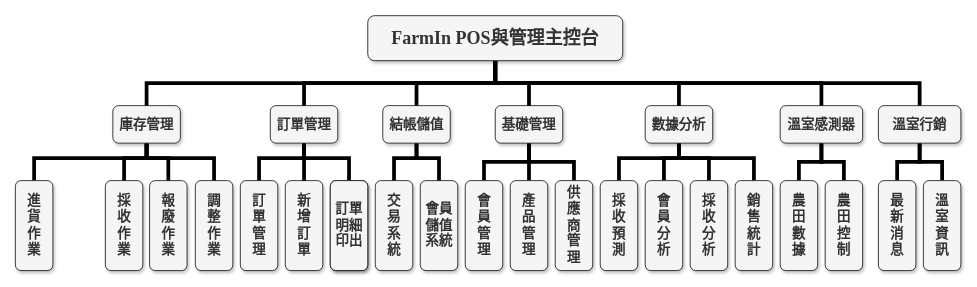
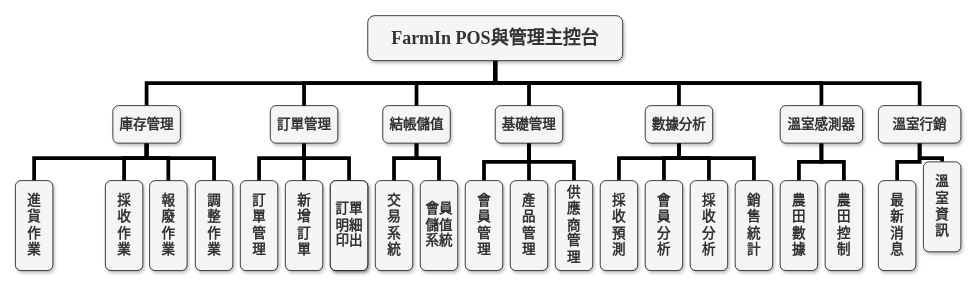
(942, 225) -> (942, 207)
